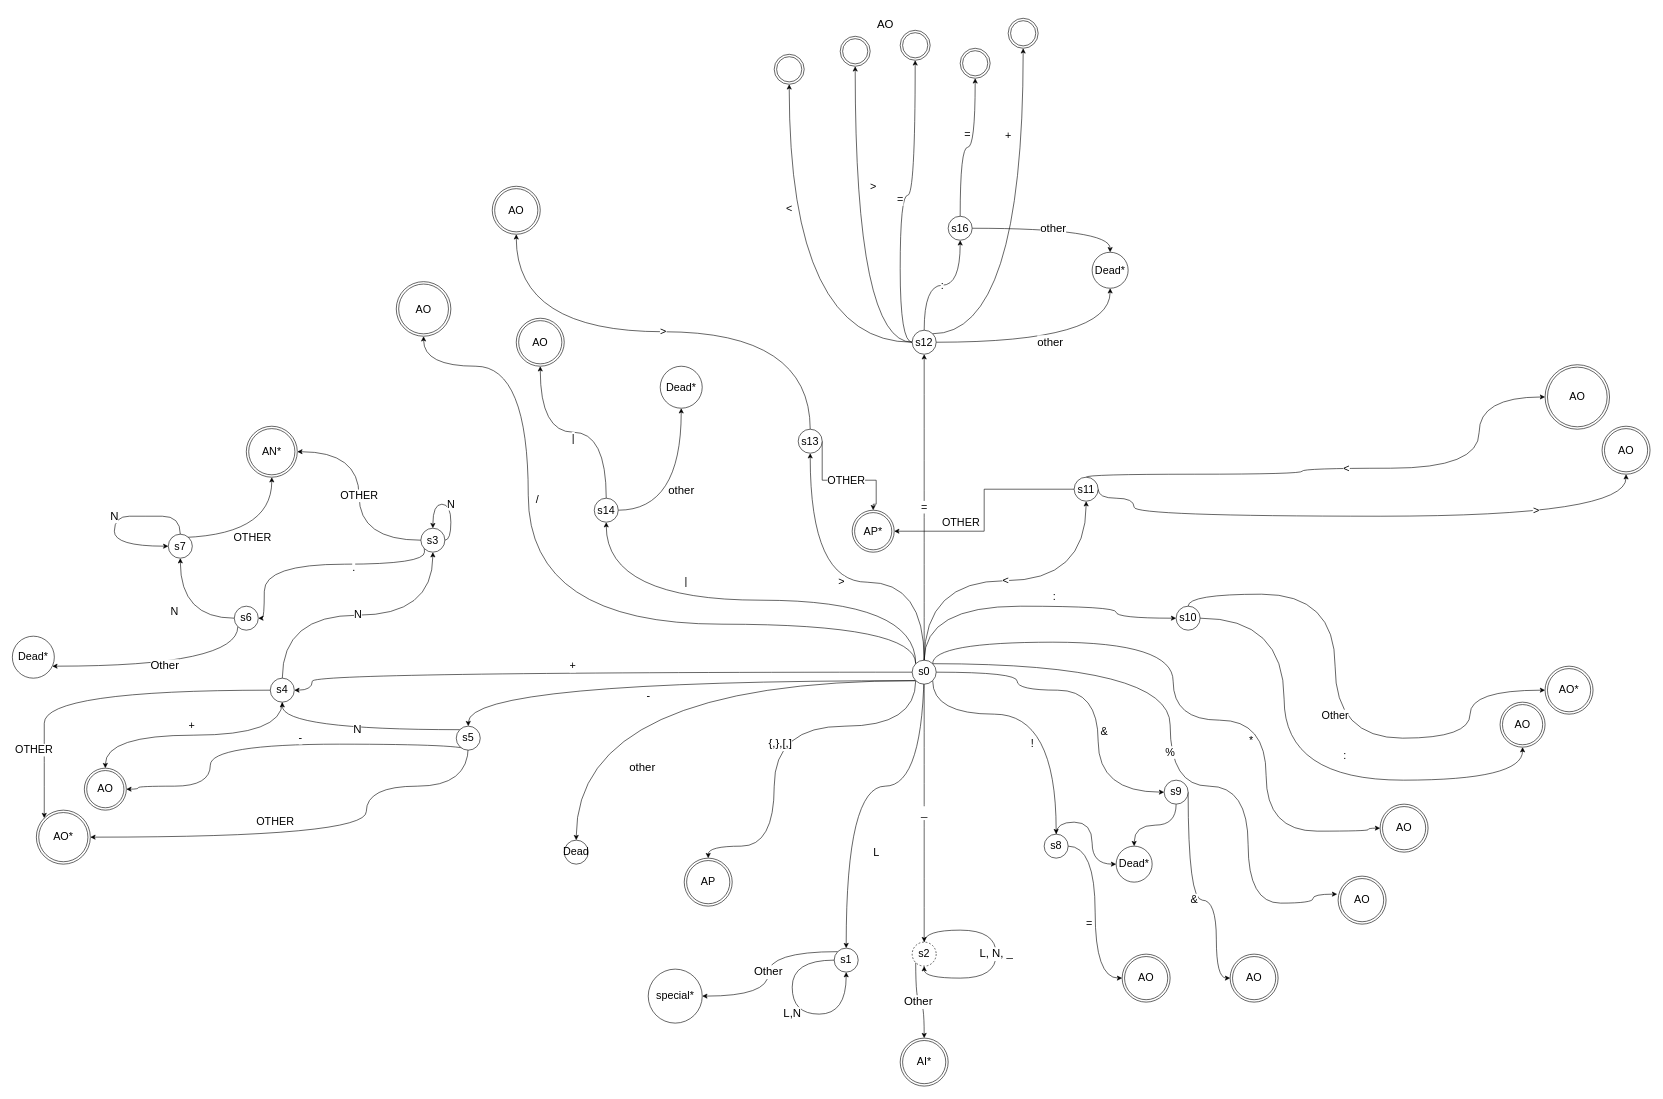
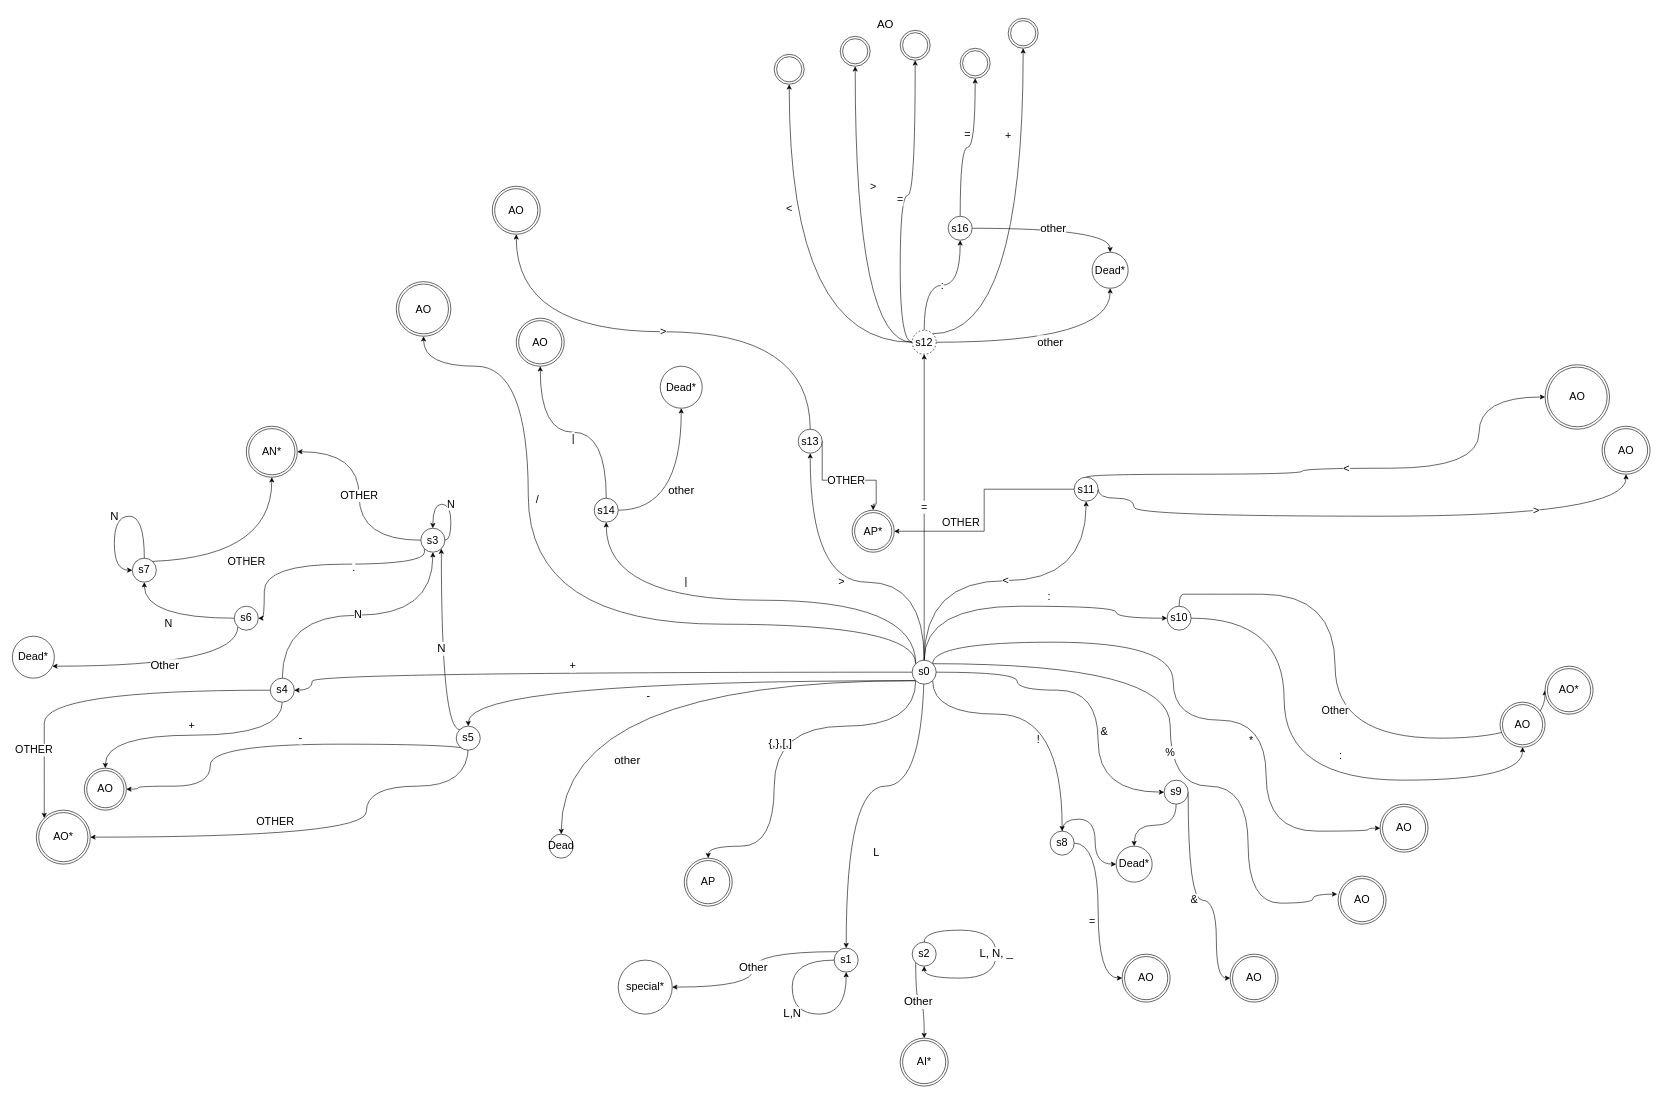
(924, 342) -> (924, 342)
(180, 546) -> (144, 570)
(1188, 618) -> (1179, 618)
(339, 725) -> (448, 697)
(924, 817) -> none
(1056, 846) -> (1062, 843)
(576, 852) -> (561, 846)
(924, 954) -> (924, 954)
(675, 996) -> (645, 987)
